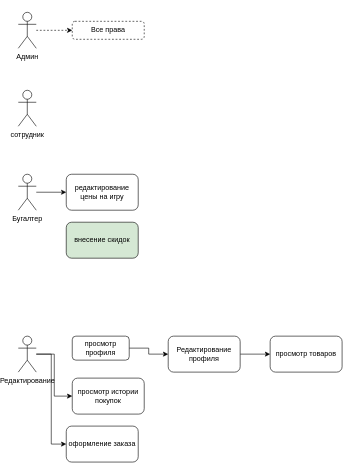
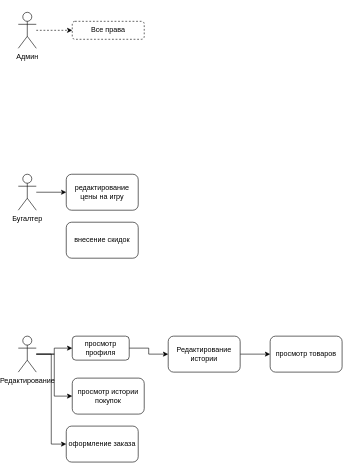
(27, 108) -> none
(102, 240) -> (102, 240)
none -> (54, 348)
(204, 354) -> (204, 354)
